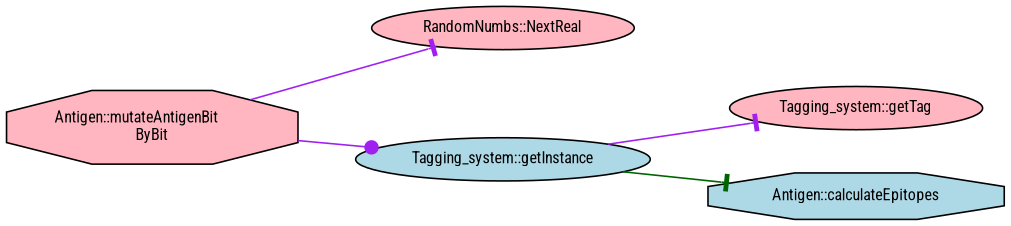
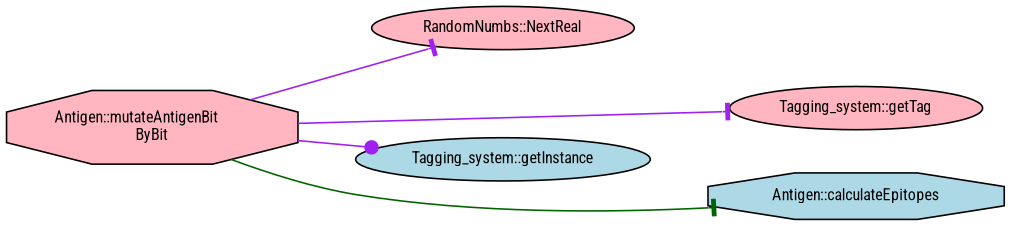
(679, 134) -> (510, 118)
(672, 177) -> (467, 207)
